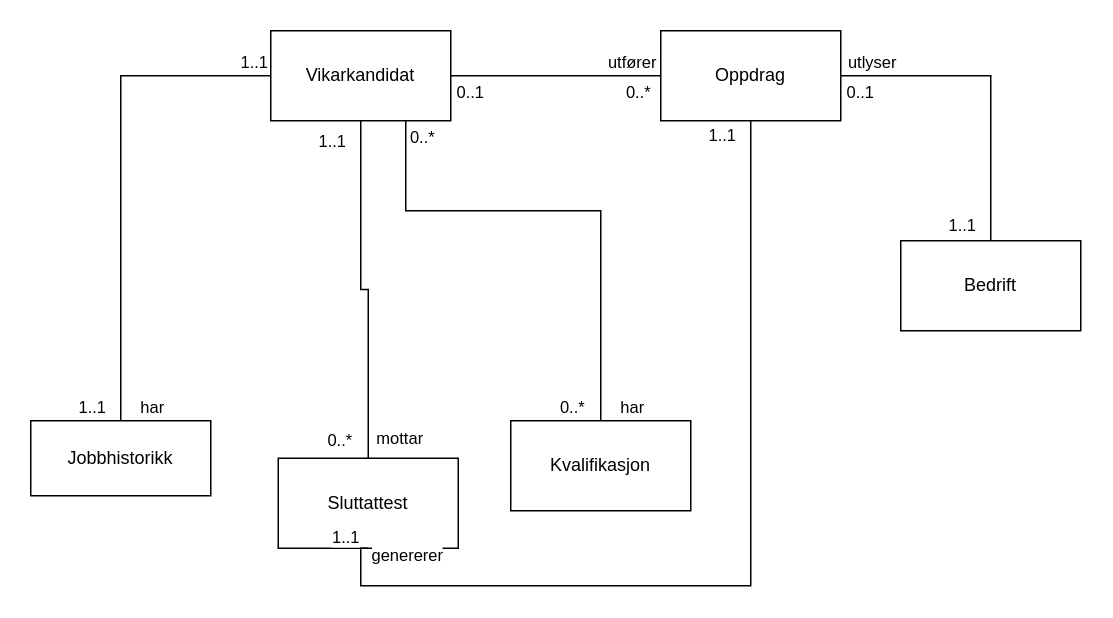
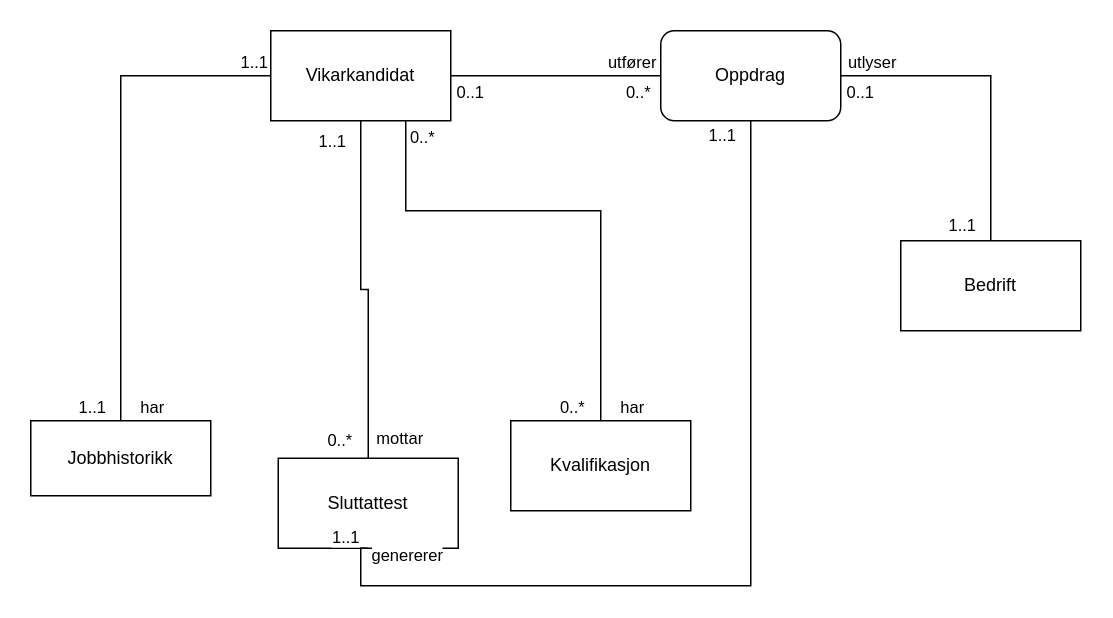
(751, 76) -> (751, 76)
